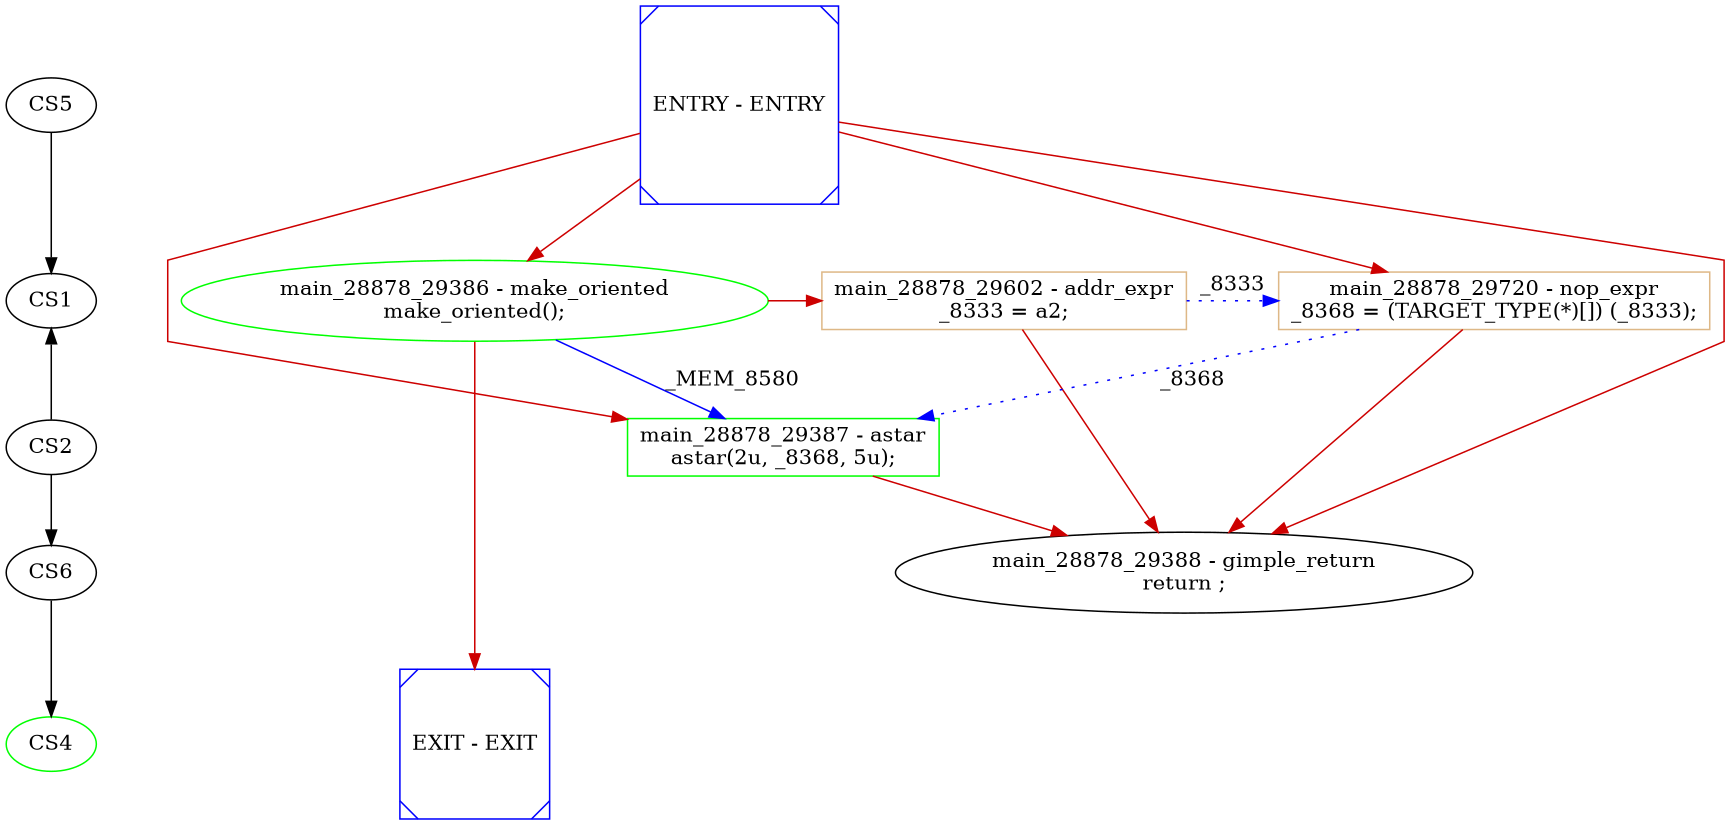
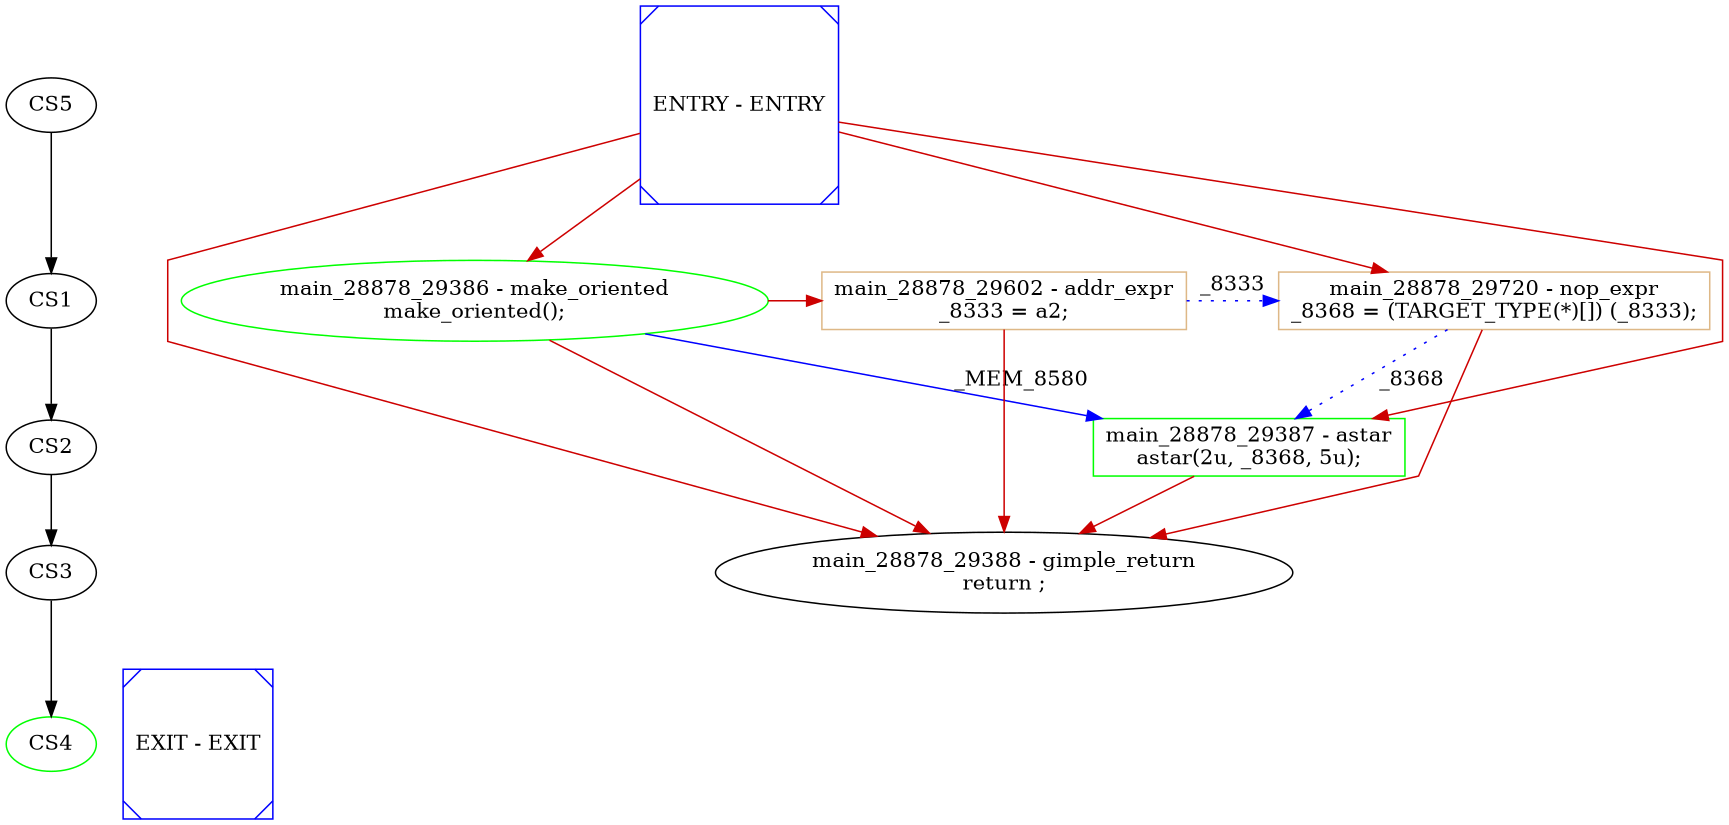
(51, 382) -> (51, 366)
(475, 498) -> (732, 433)
(51, 573) -> (51, 573)
